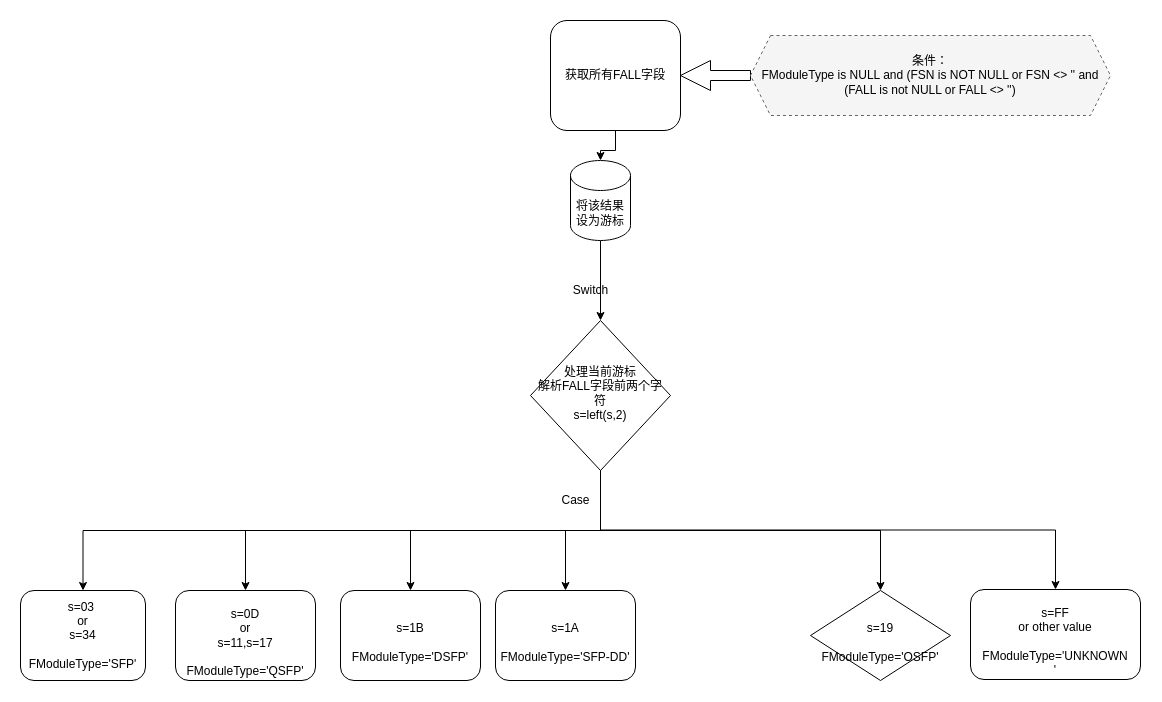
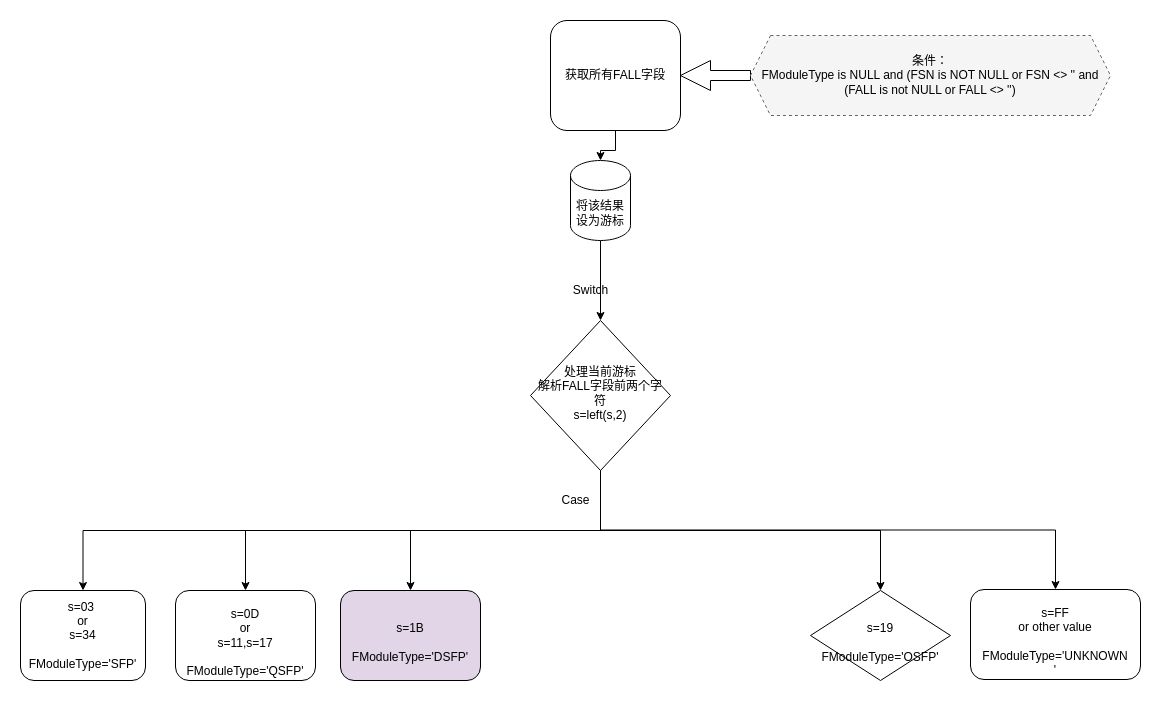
(566, 558) -> none
(411, 636) -> (411, 636)
(566, 636) -> none
